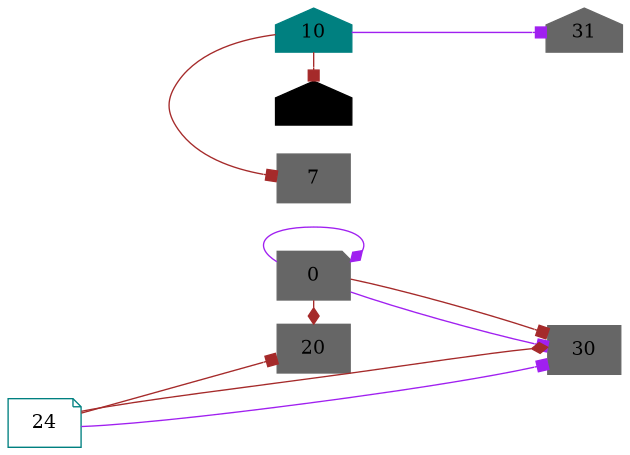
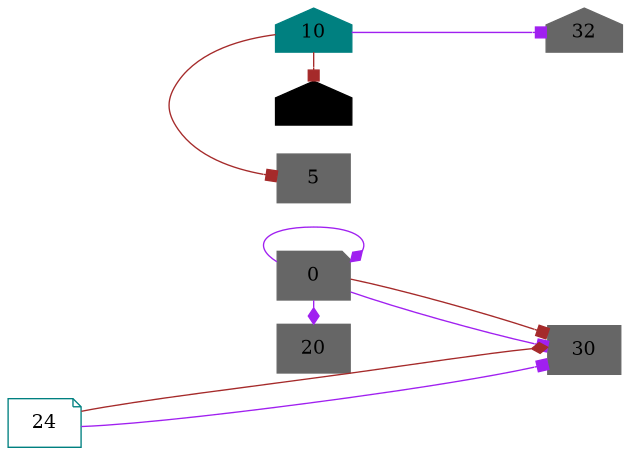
(584, 32) -> (584, 32)
(314, 178) -> (314, 178)
(314, 304) -> (314, 304)
(172, 388) -> none
